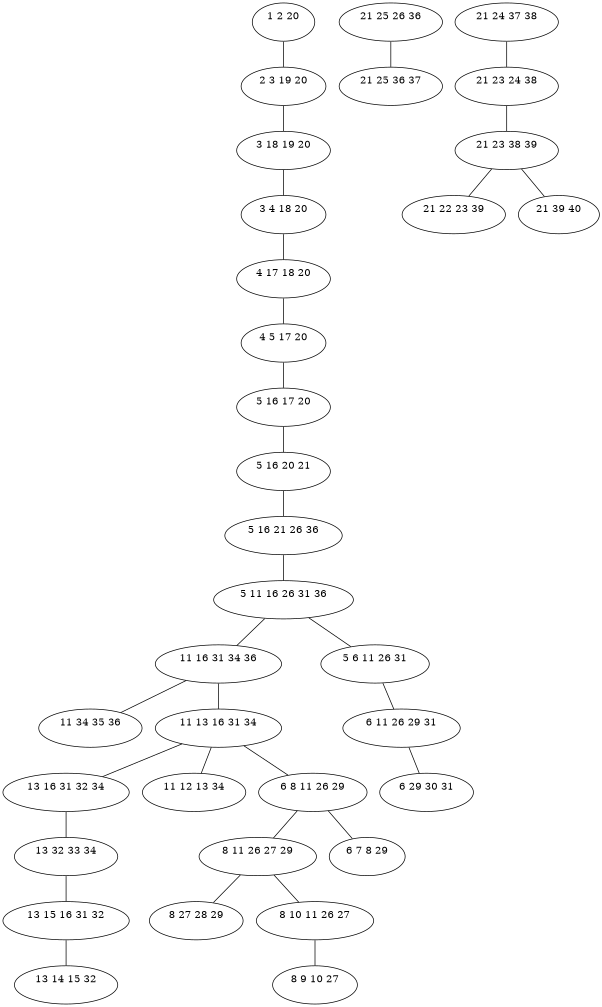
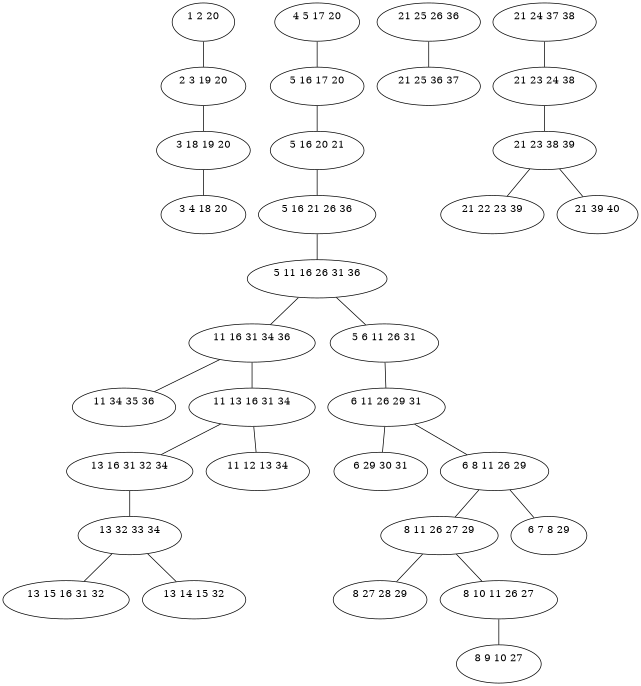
(284, 279) -> none
(266, 760) -> (441, 440)
(66, 953) -> (162, 568)
